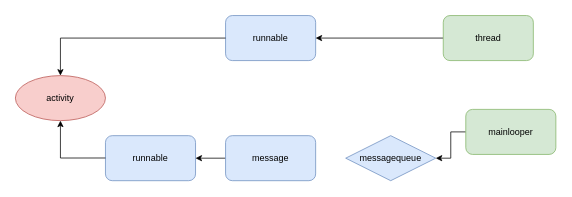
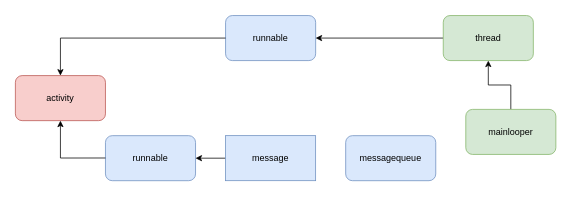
(60, 98) -> (60, 98)
(450, 149) -> (510, 96)
(270, 158) -> (270, 158)
(390, 158) -> (390, 158)
